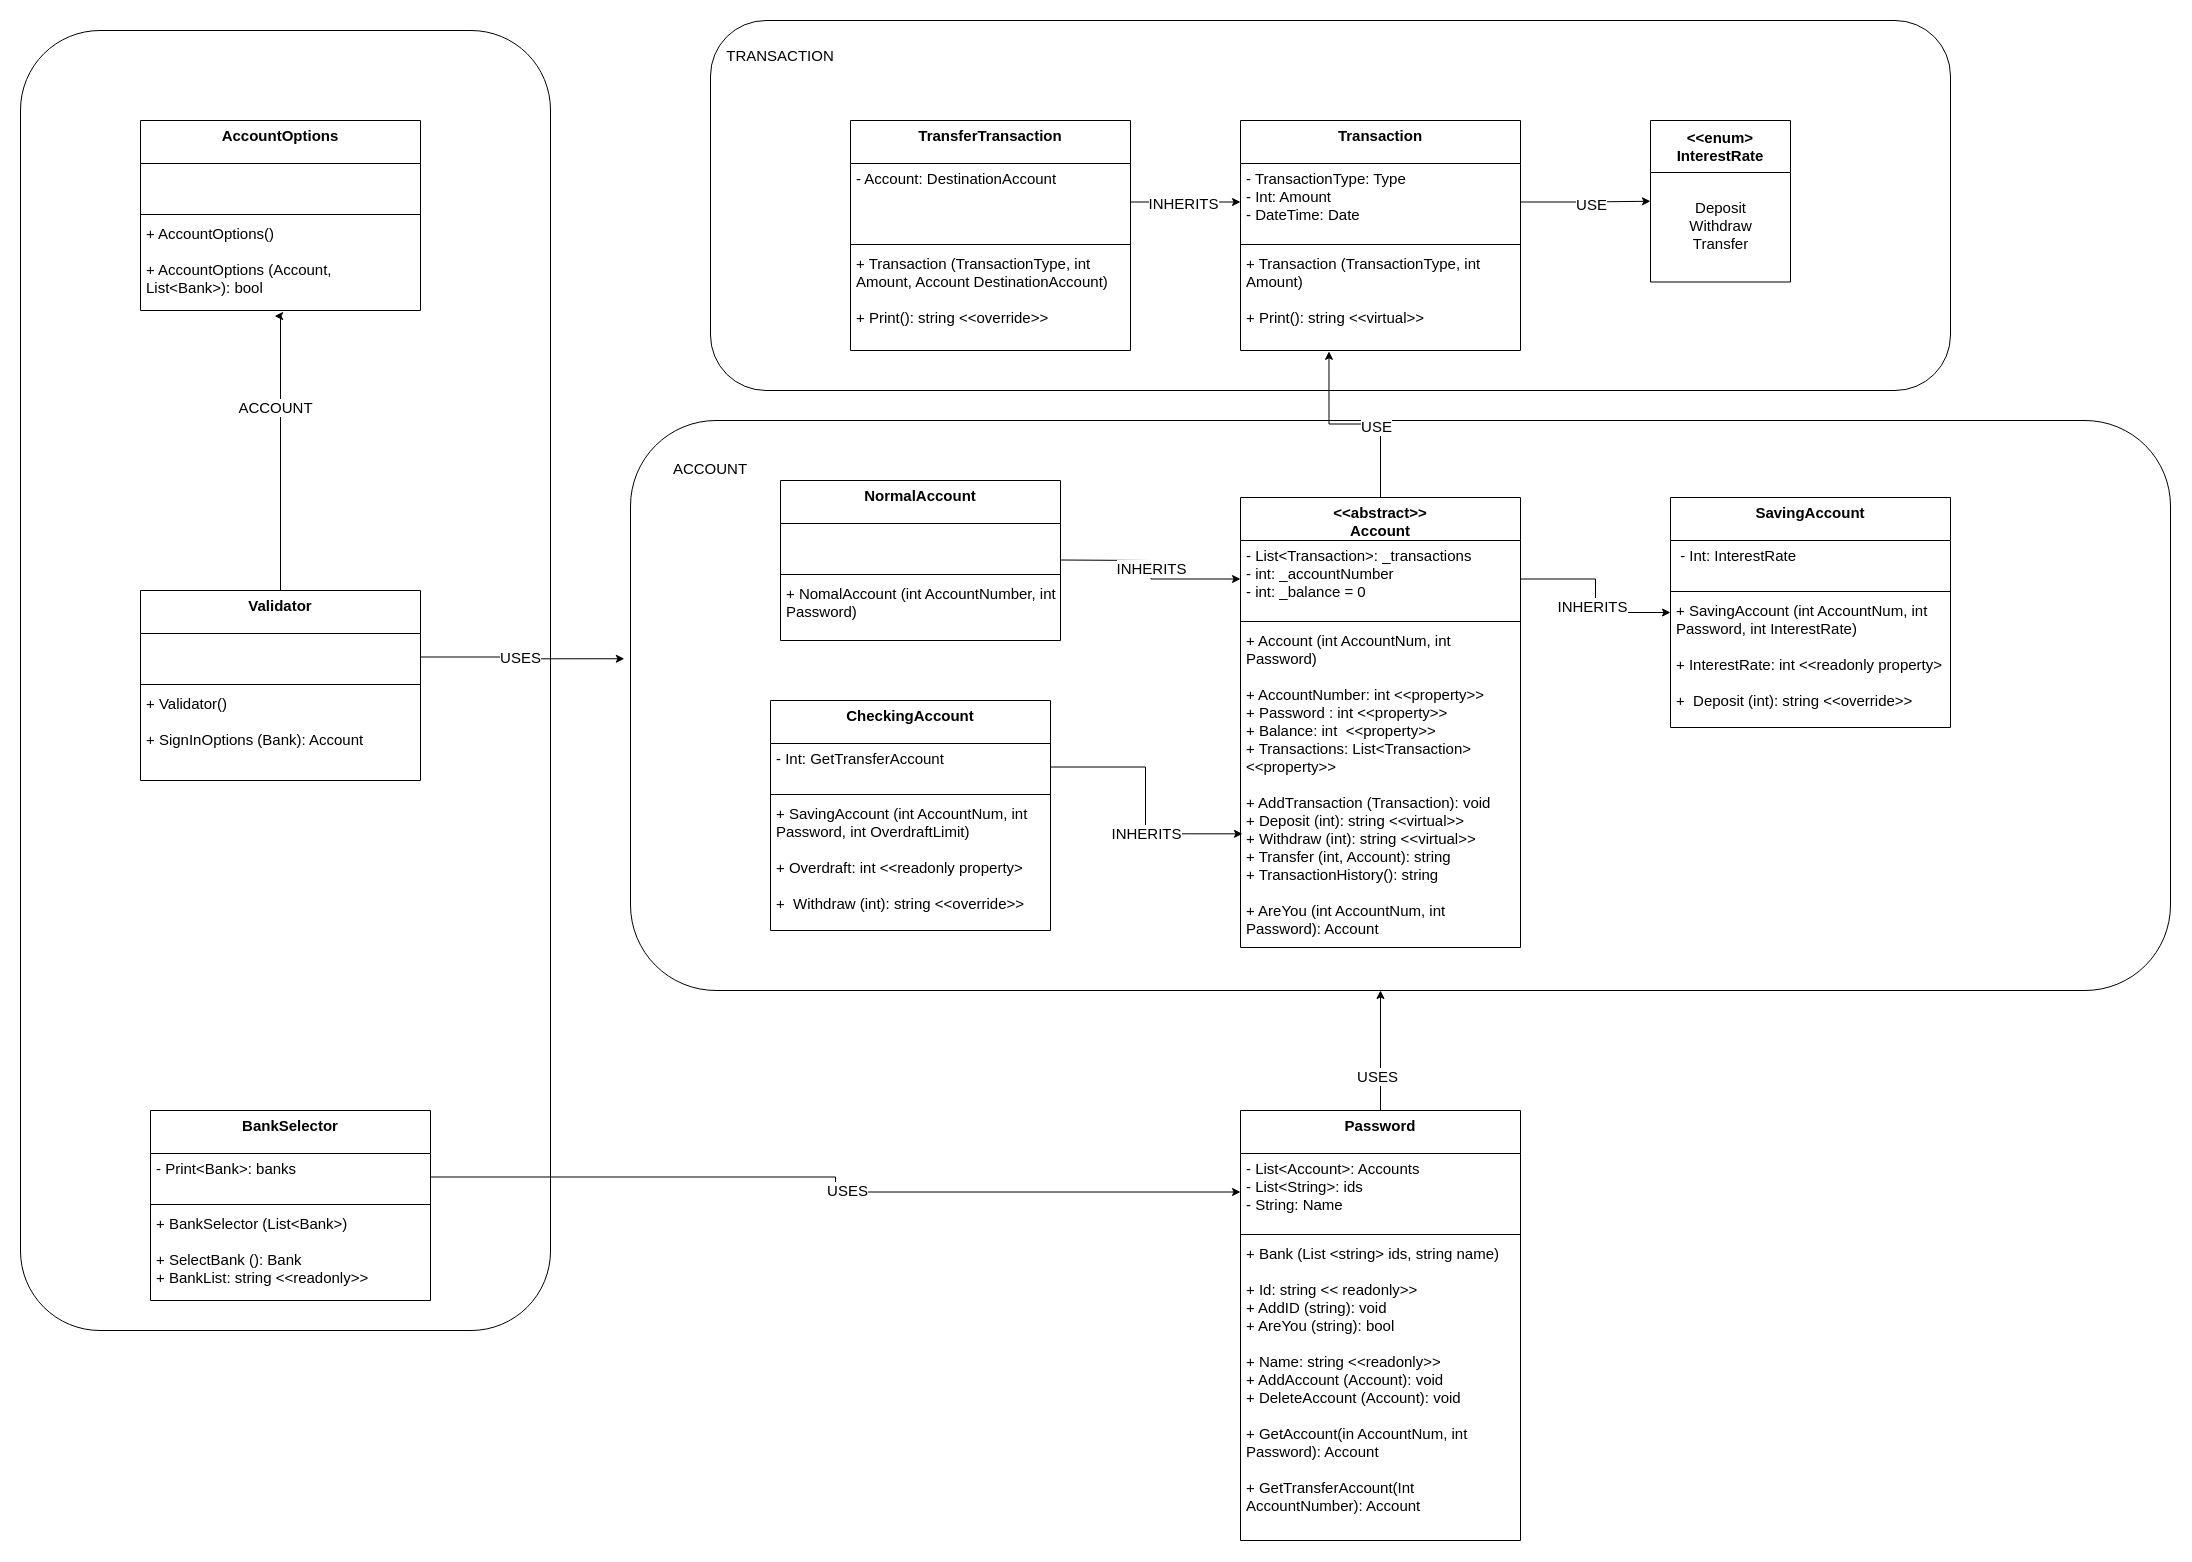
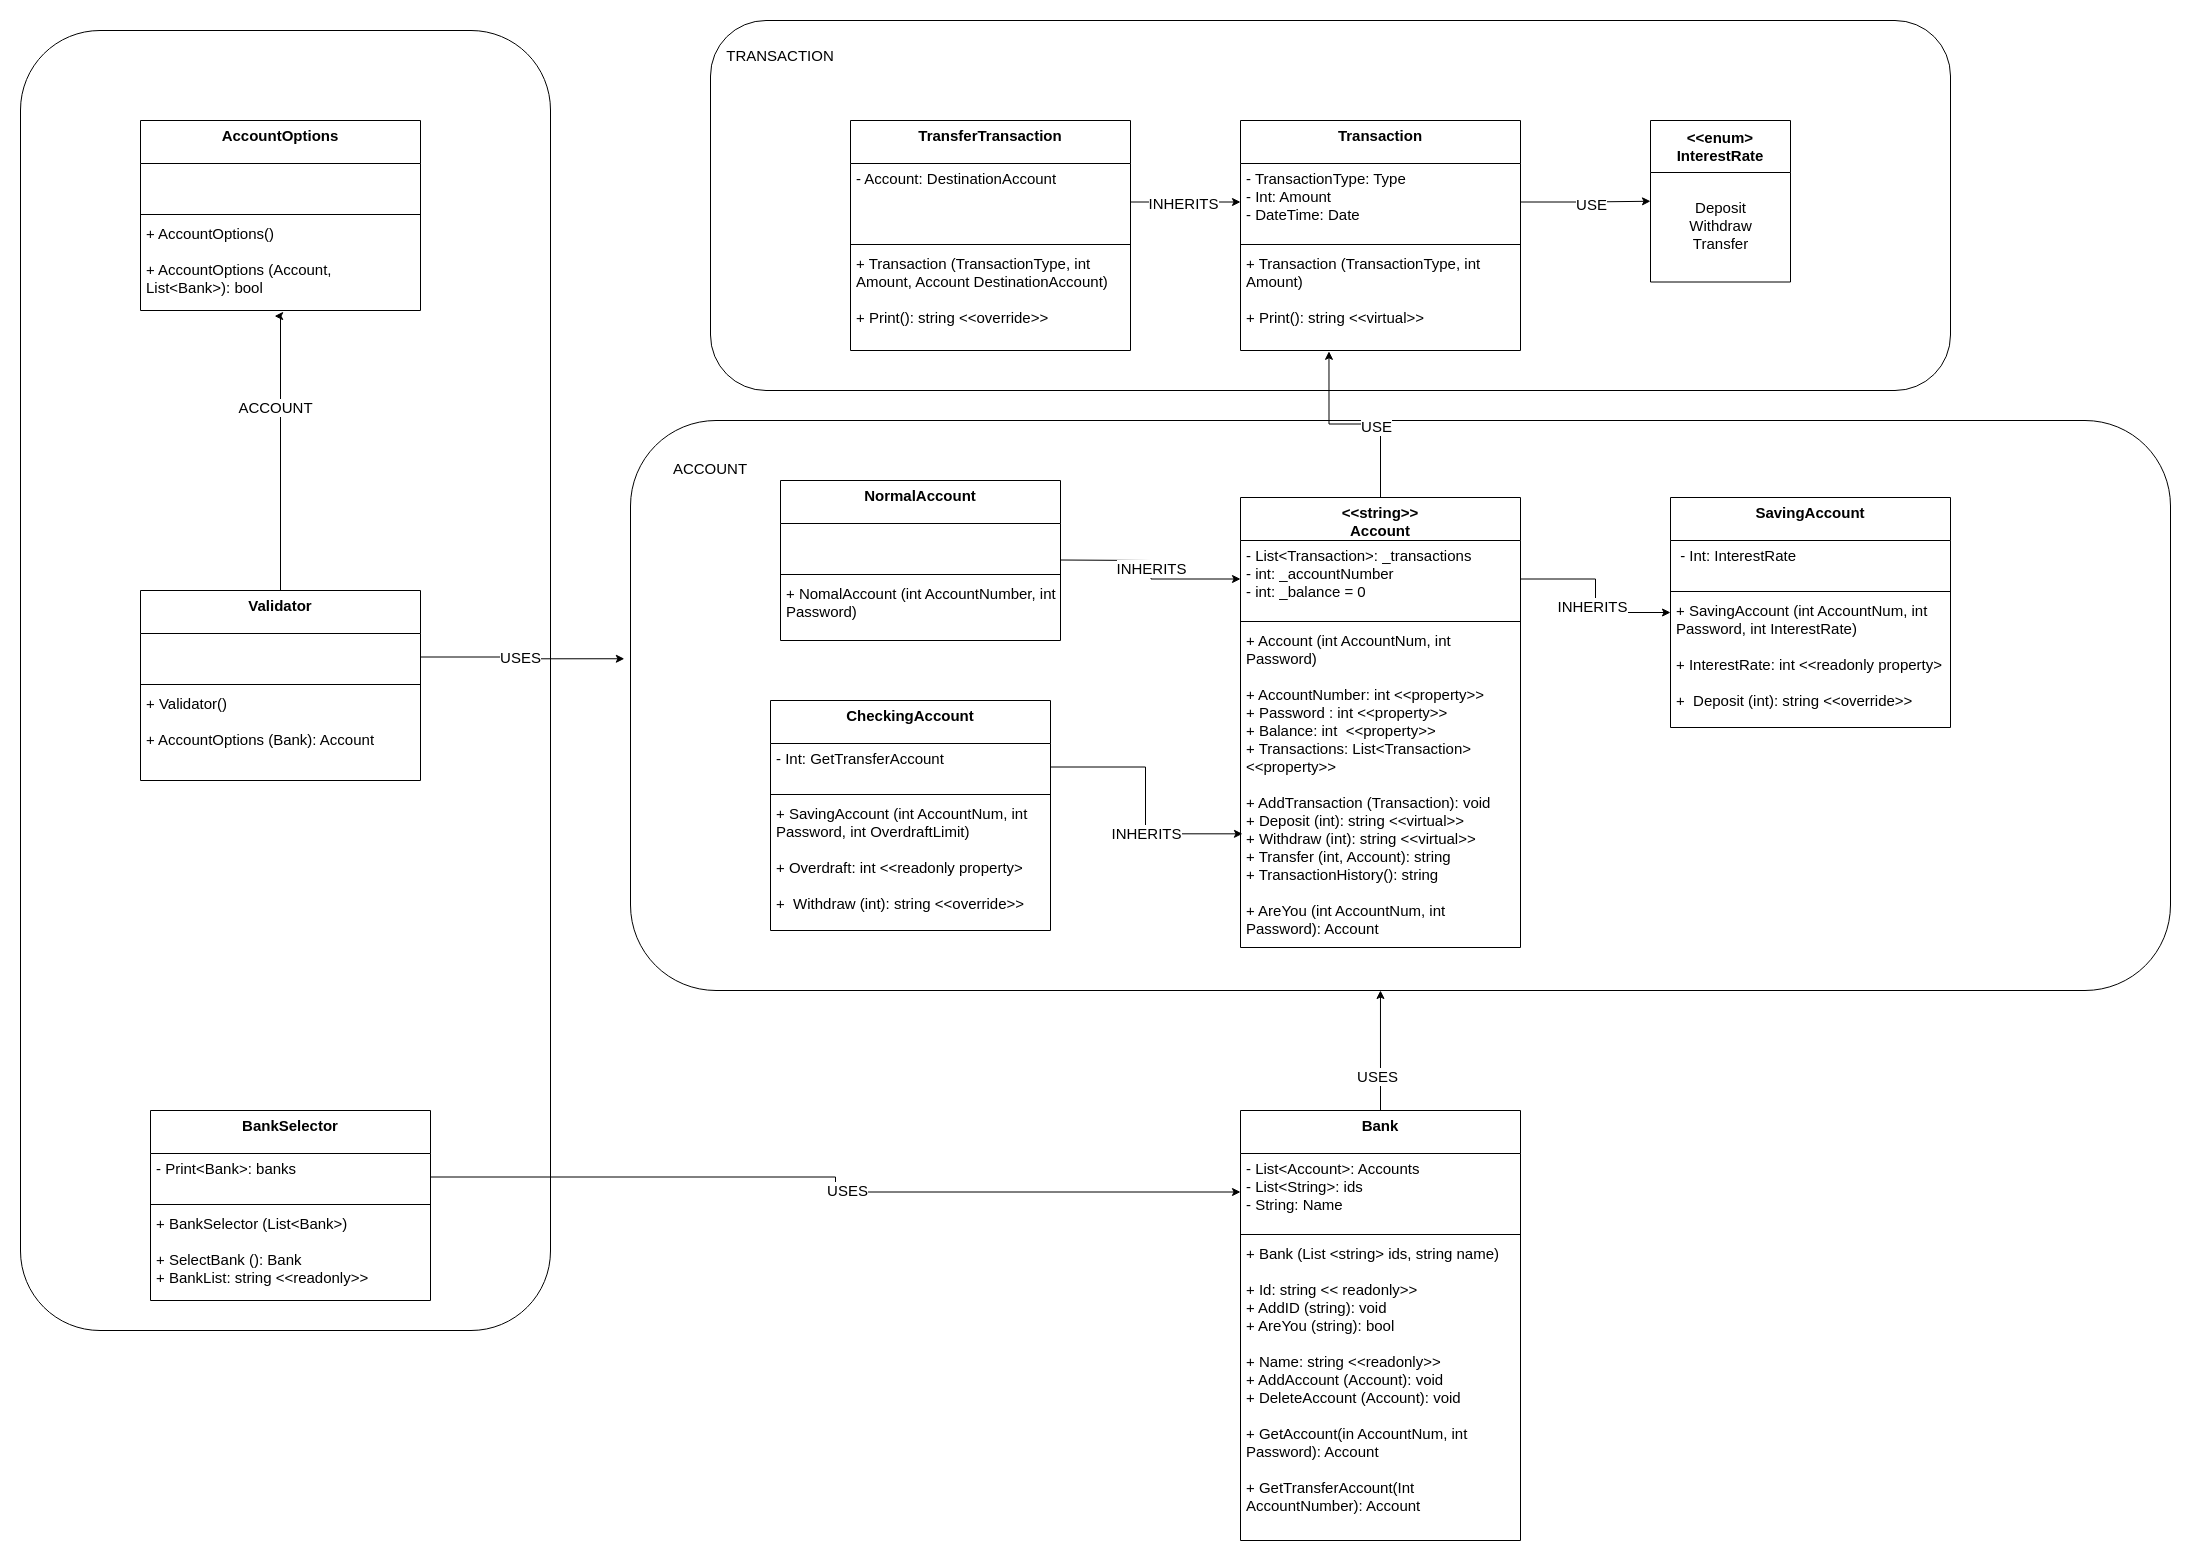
(1381, 523) -> (1381, 523)
(265, 714) -> (271, 714)
(1381, 1127) -> (1381, 1127)
